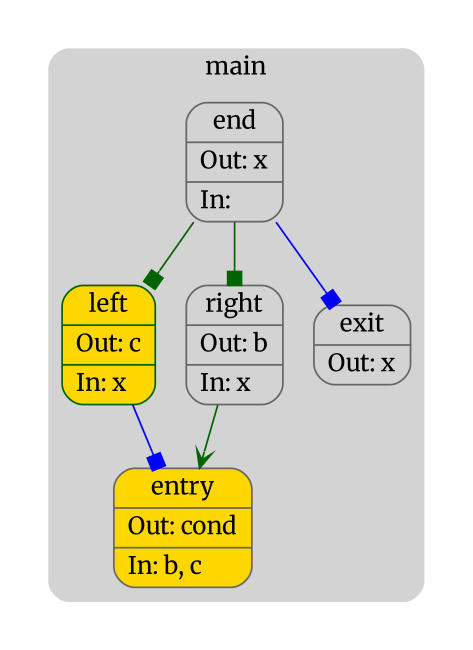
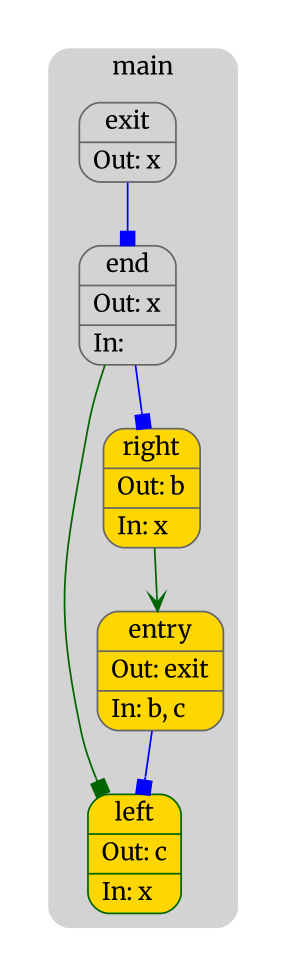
(235, 245) -> (139, 388)
(300, 256) -> (128, 205)
(235, 345) -> (152, 488)
(143, 429) -> (149, 754)
(183, 527) -> (160, 670)
